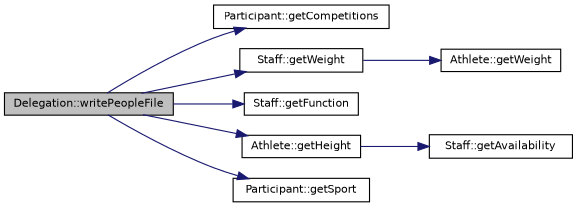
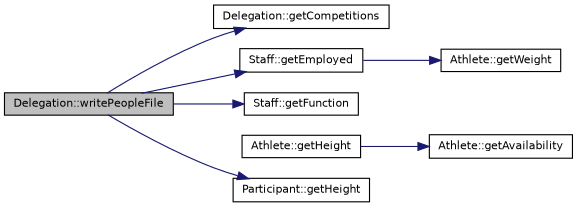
(301, 17) -> (301, 17)
(301, 60) -> (301, 60)
(190, 124) -> none
(501, 146) -> (501, 146)
(301, 190) -> (301, 190)
